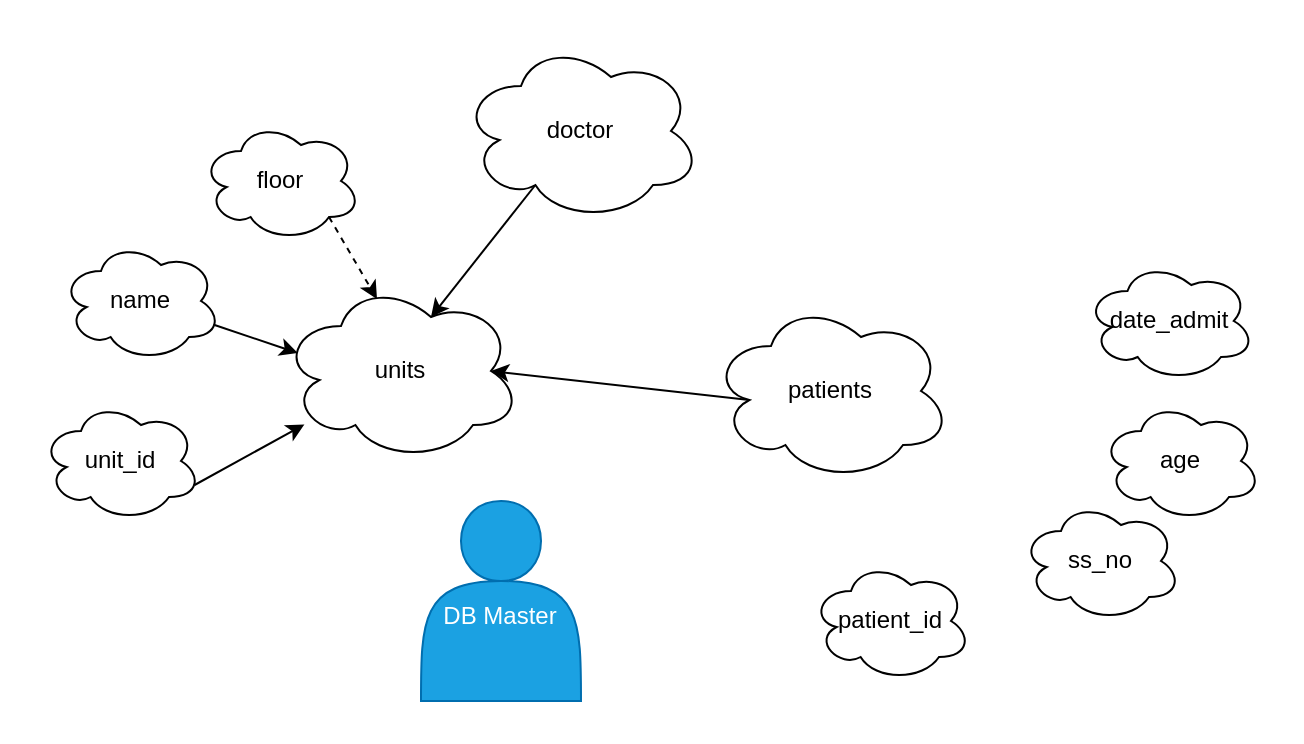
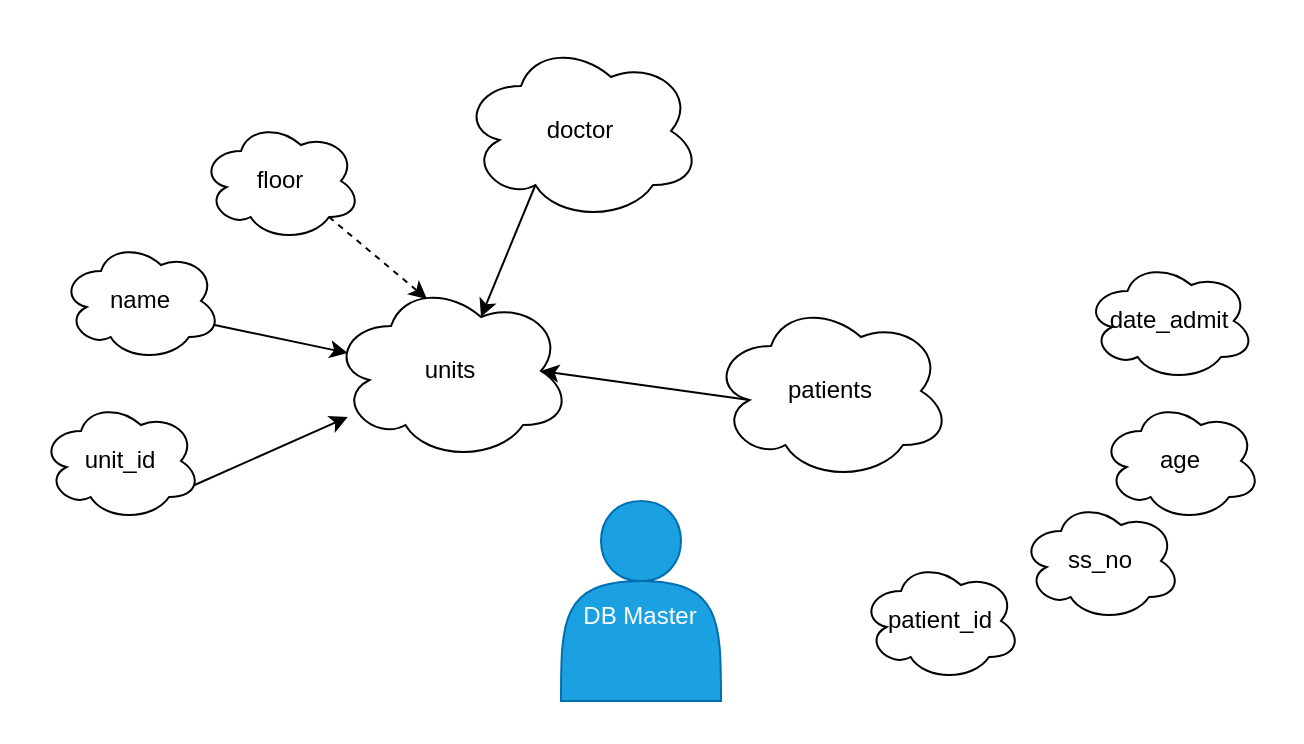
(401, 371) -> (451, 371)
(501, 601) -> (641, 601)
(891, 621) -> (941, 621)
